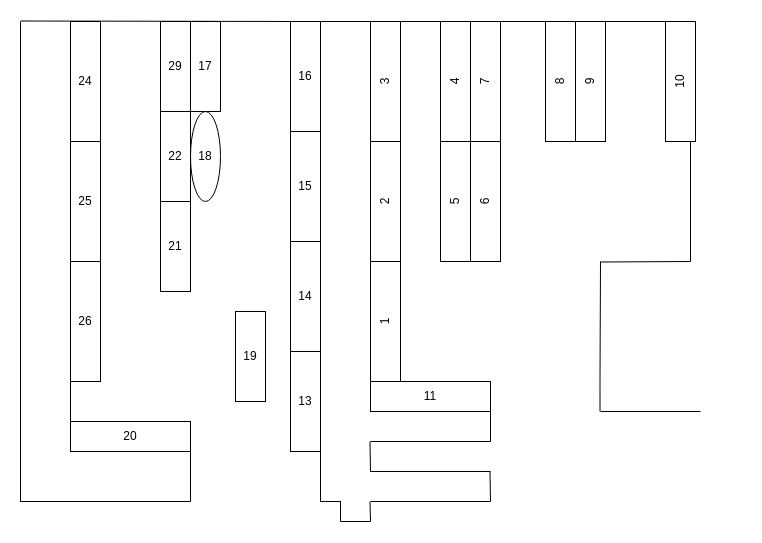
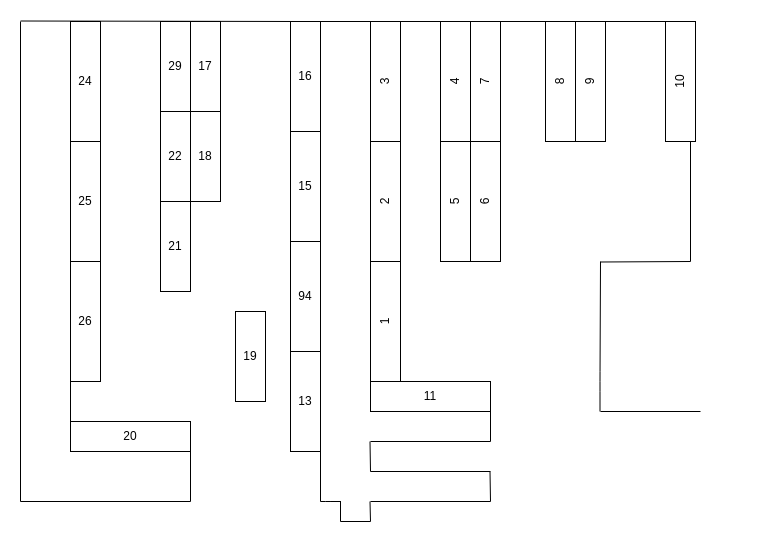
(206, 157) -> (206, 157)
(306, 297) -> (306, 297)
